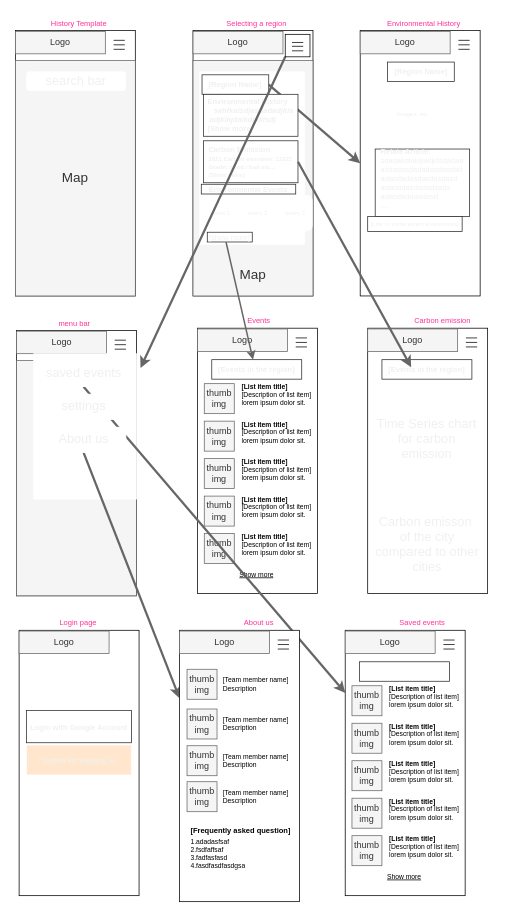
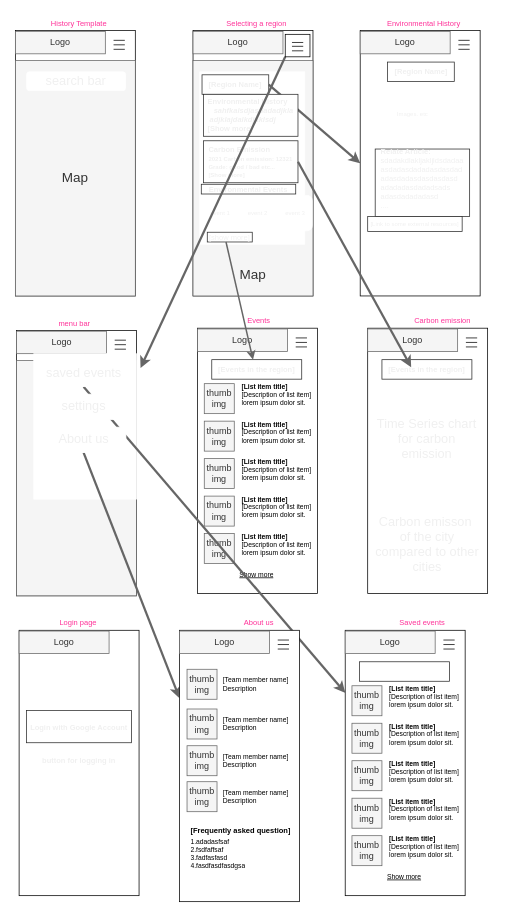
(79, 760) -> (79, 760)
